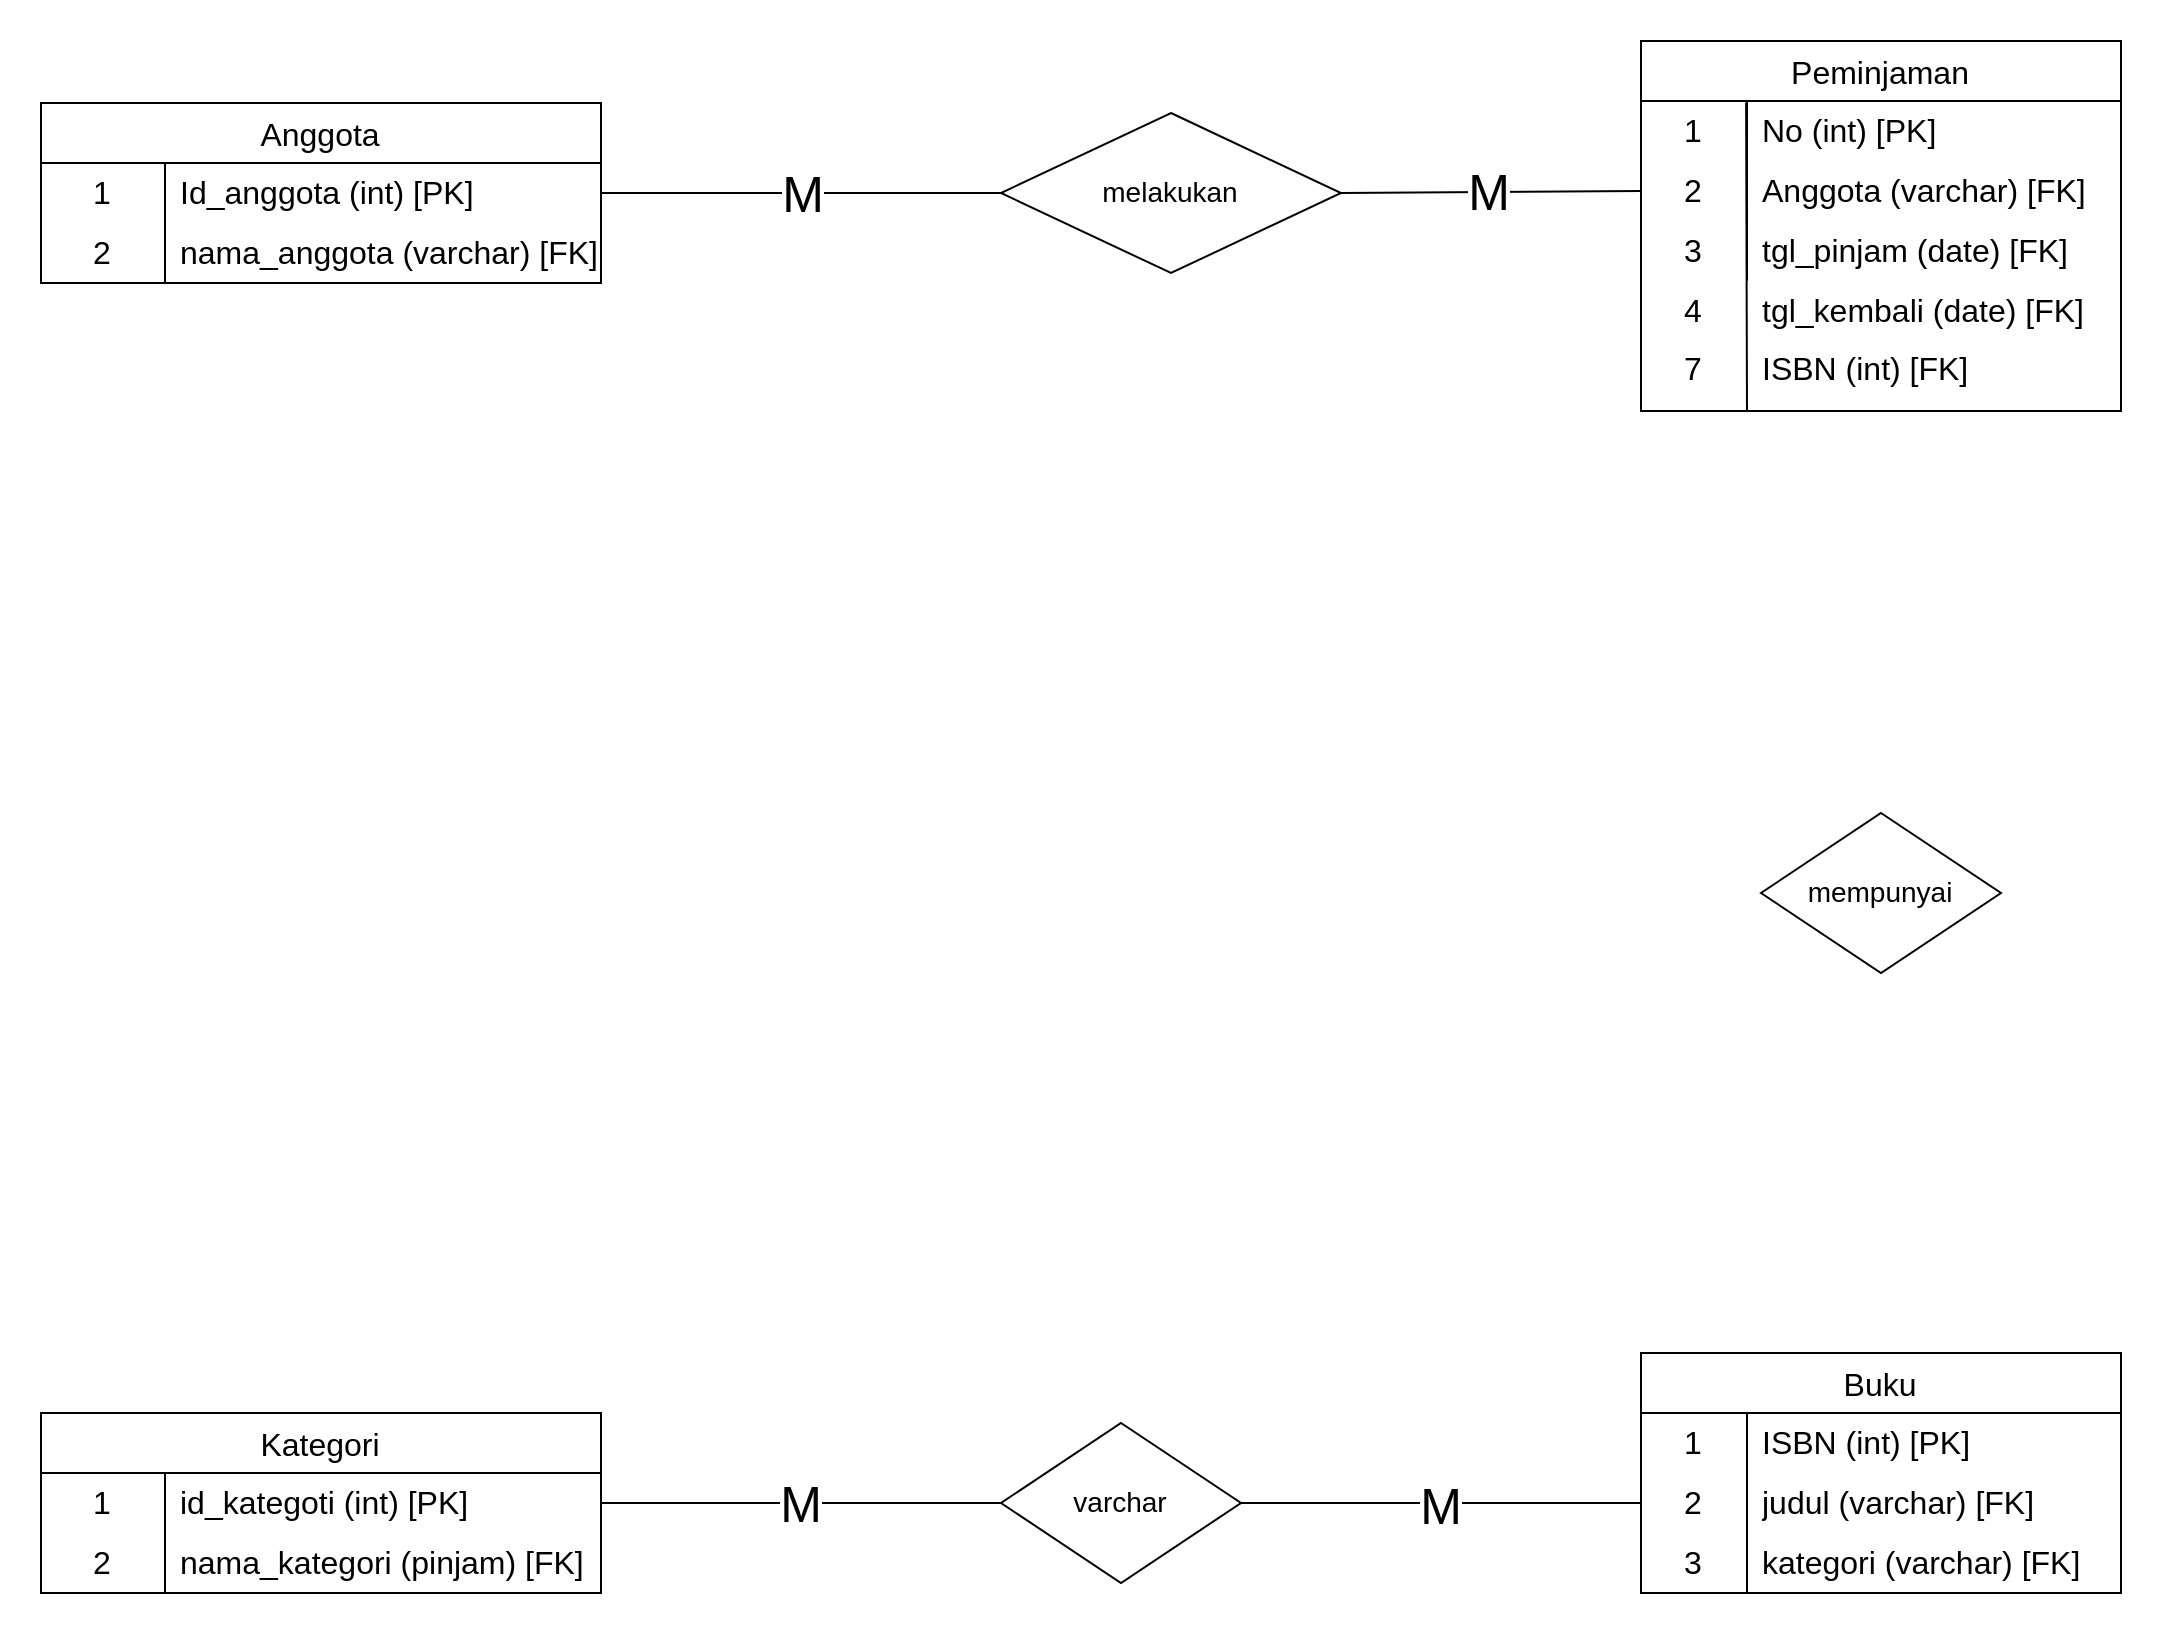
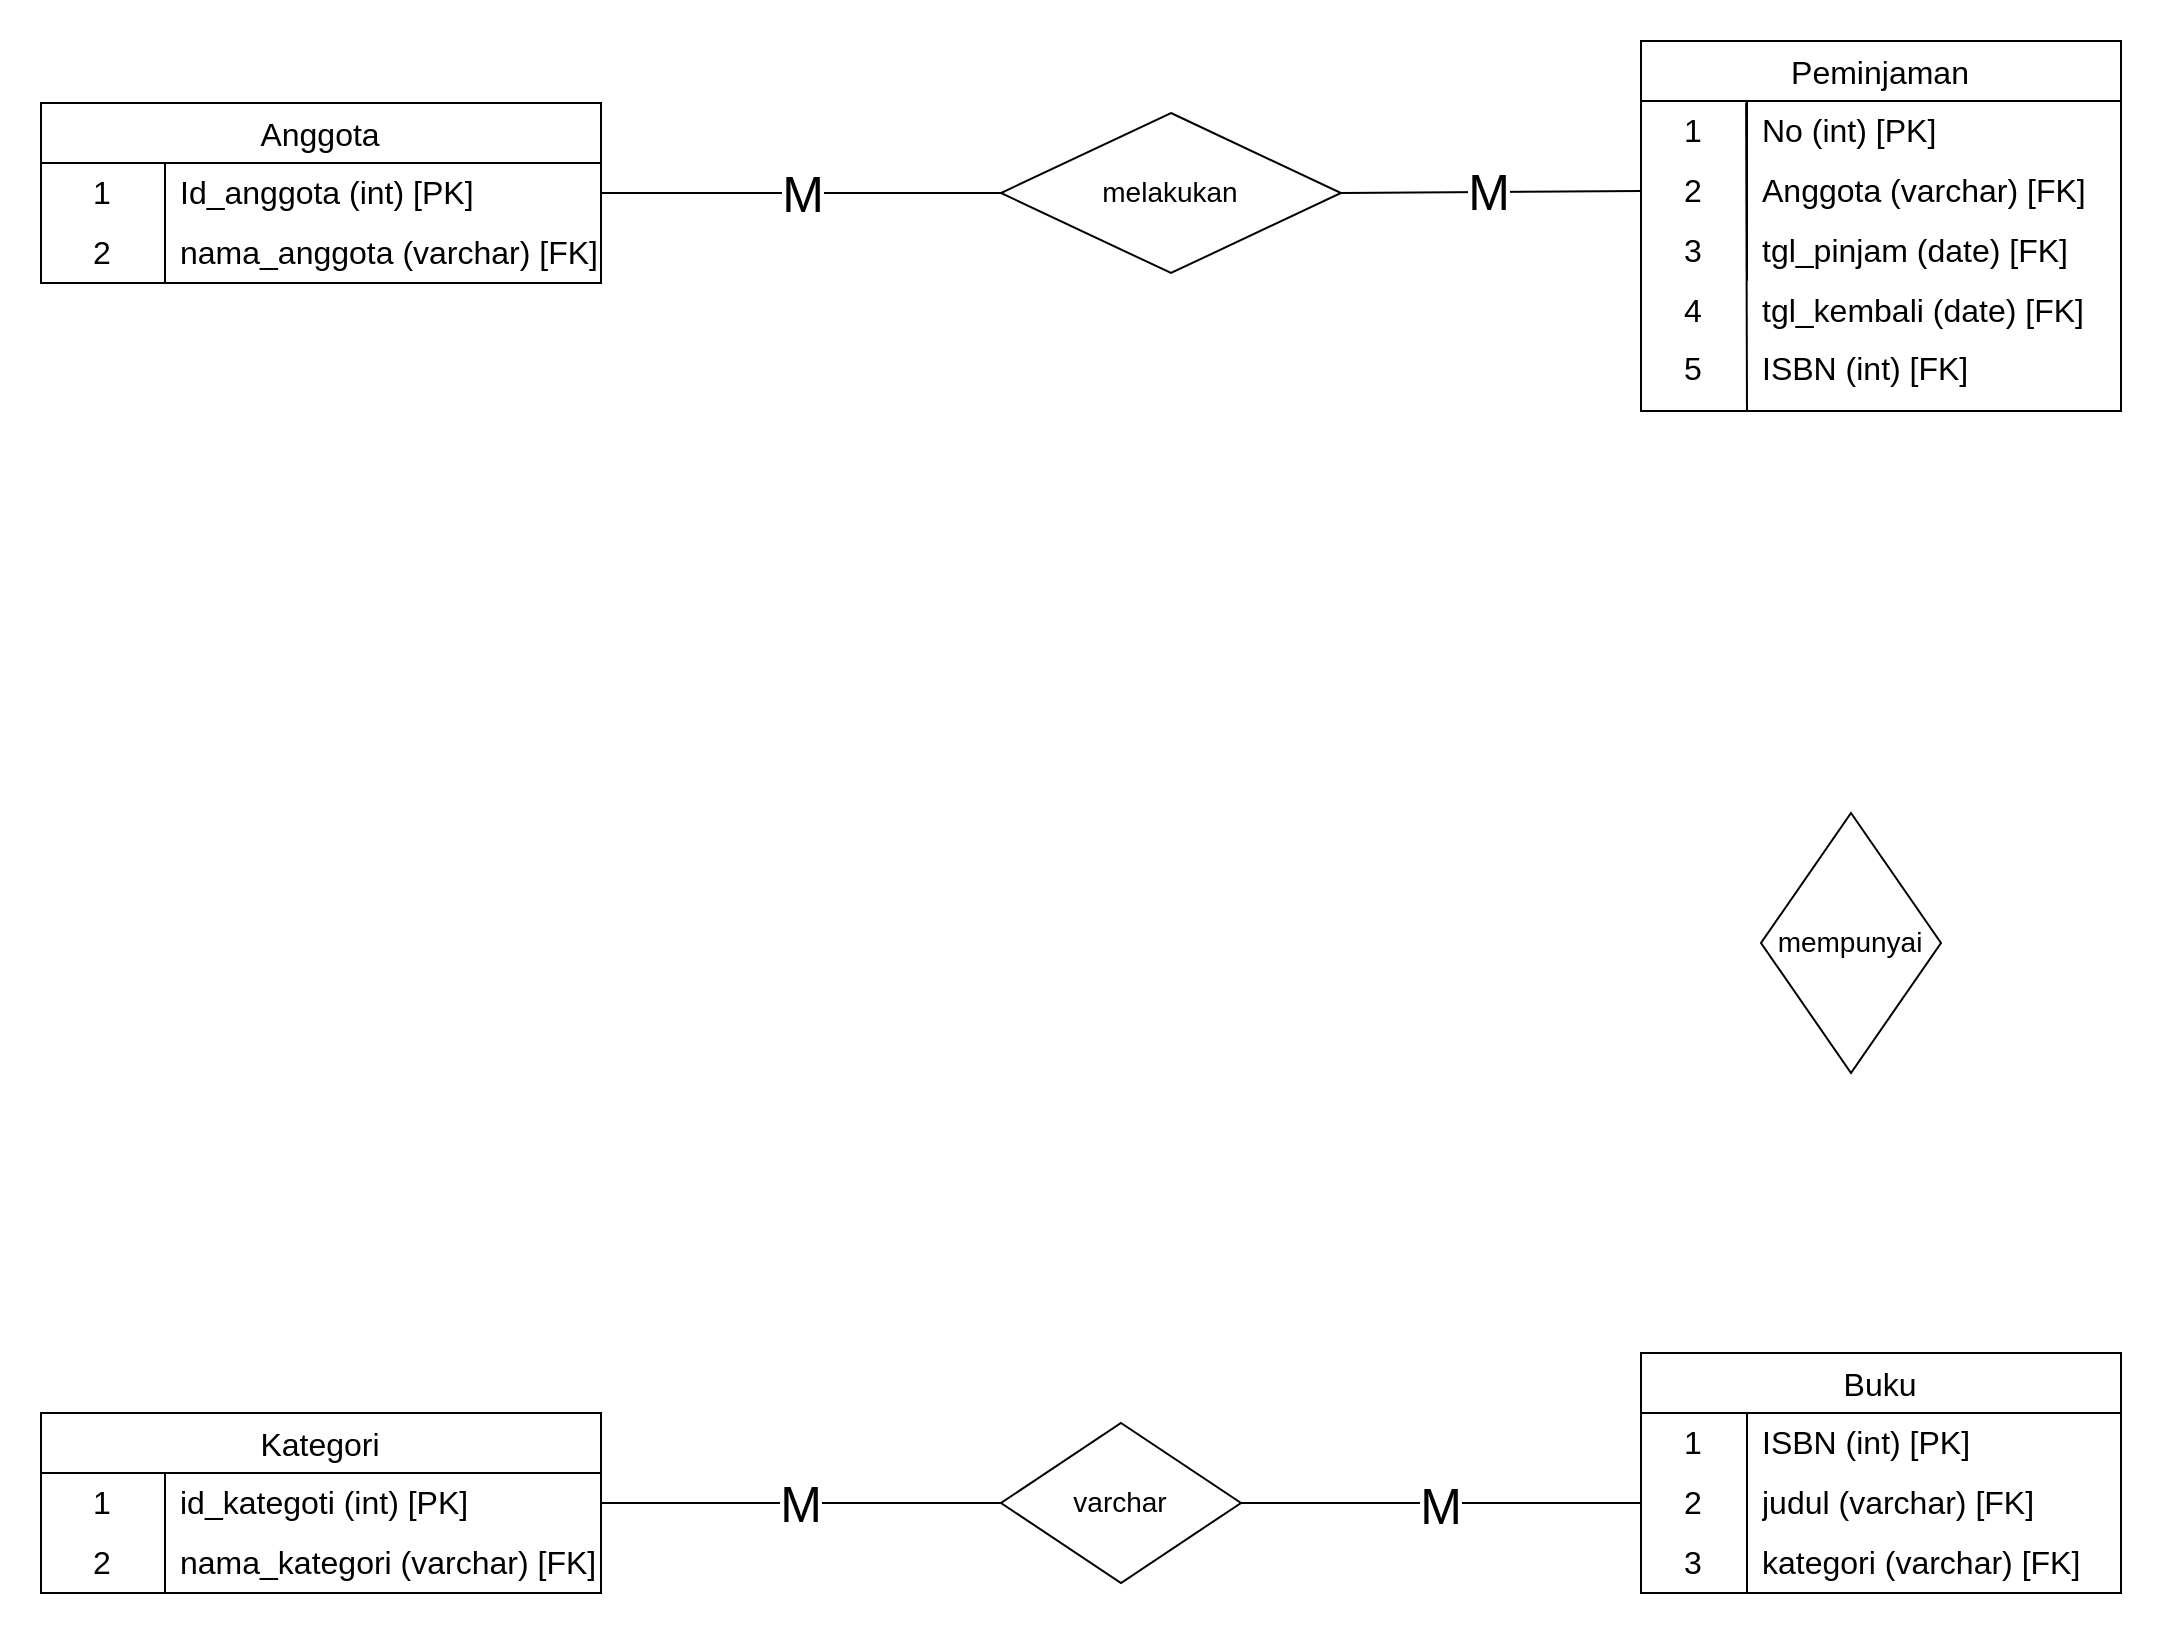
(1694, 369) -> (1694, 369)
(1881, 893) -> (1851, 943)
(391, 1563) -> (391, 1563)
